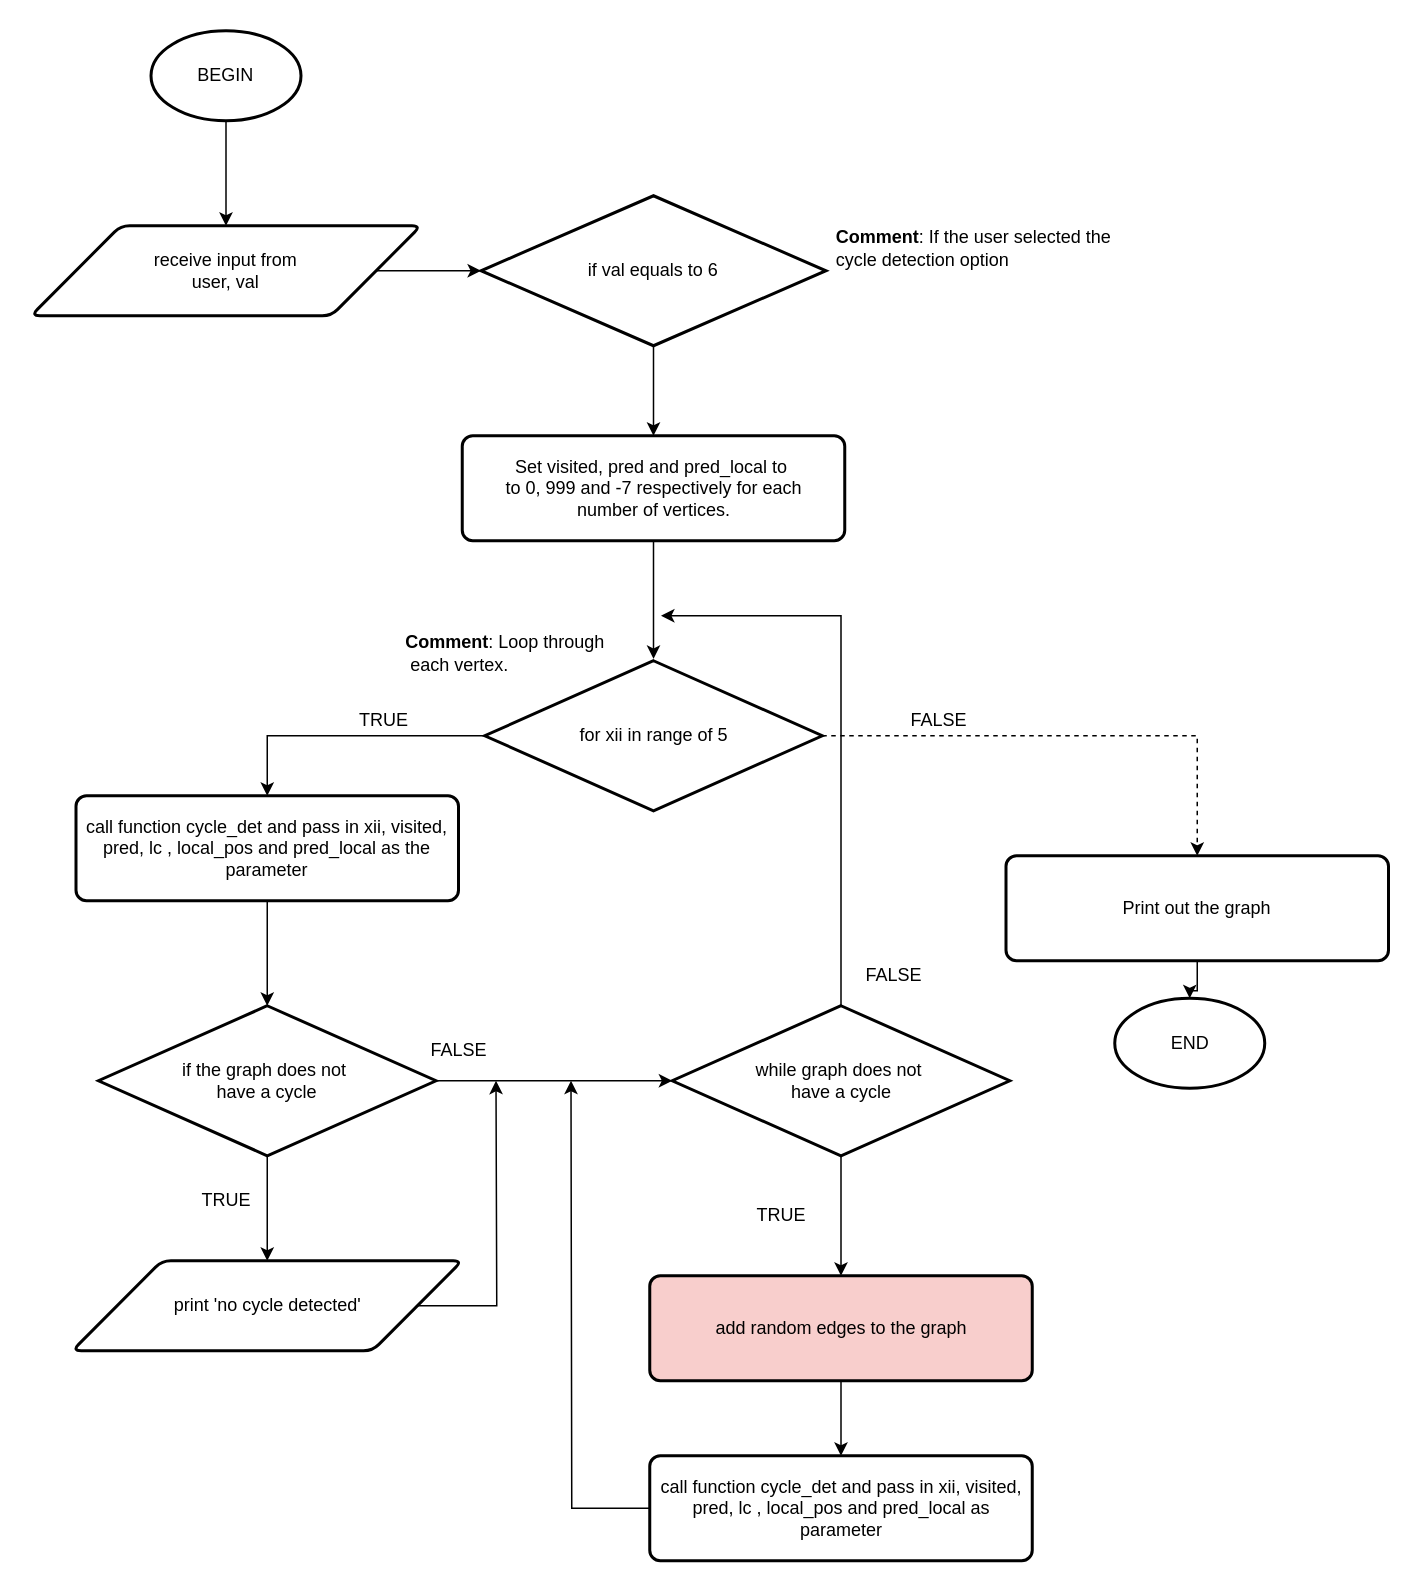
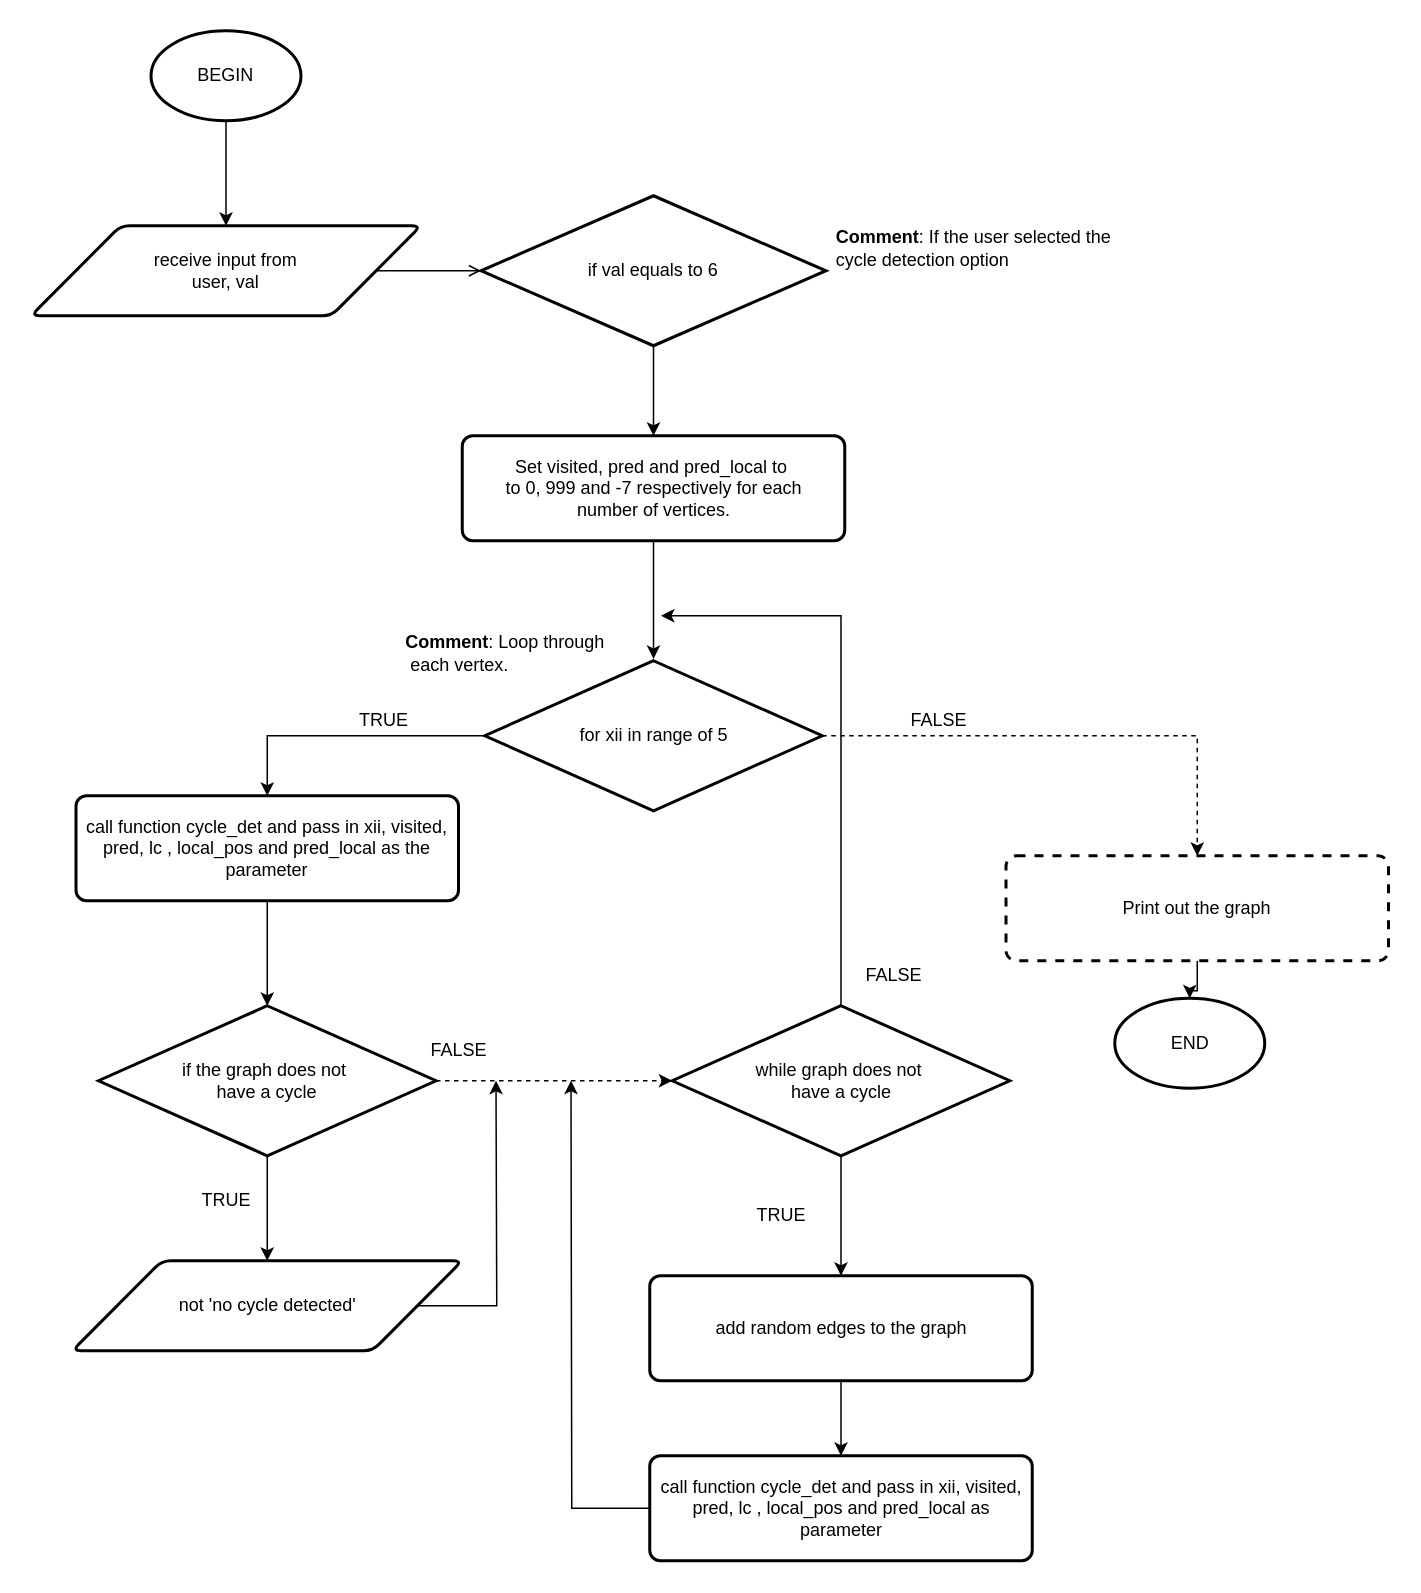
(469, 271) -> (471, 271)
(1197, 908) -> (1197, 908)
(550, 1081) -> (550, 1081)
(268, 1306) -> (268, 1306)
(841, 1328) -> (841, 1328)
